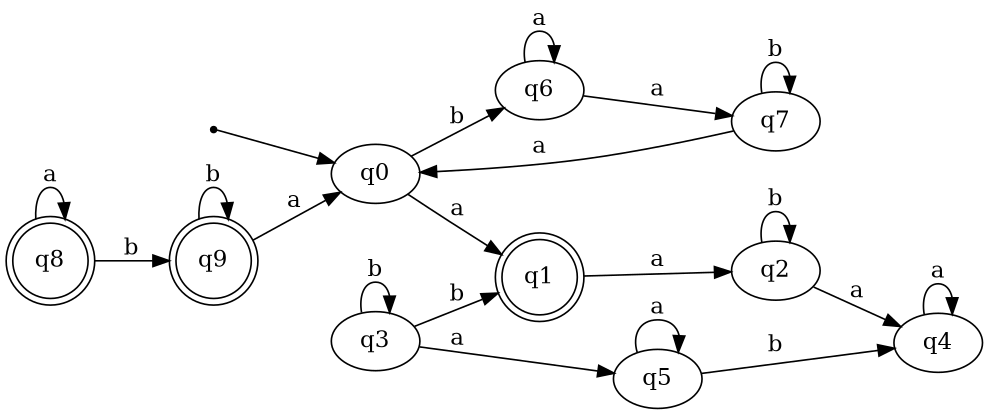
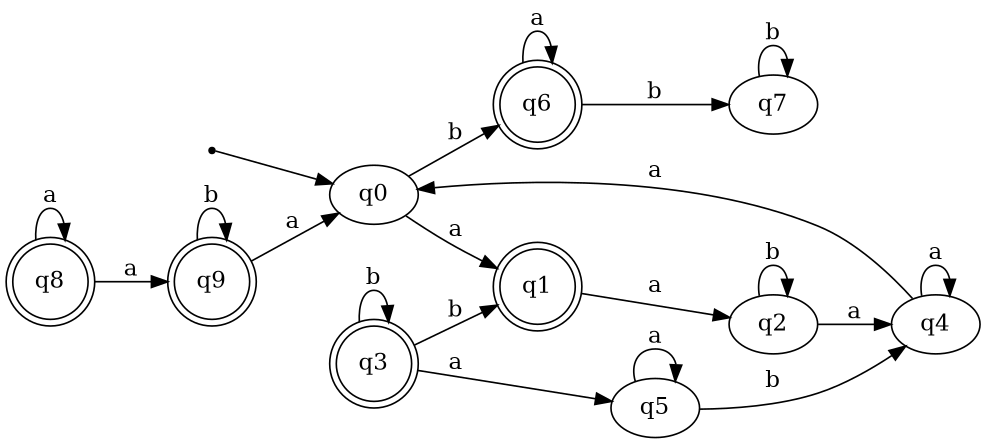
(658, 89) -> (655, 92)
(540, 90) -> (538, 105)
(586, 159) -> (688, 193)
(132, 249) -> (131, 269)
(376, 341) -> (374, 364)
